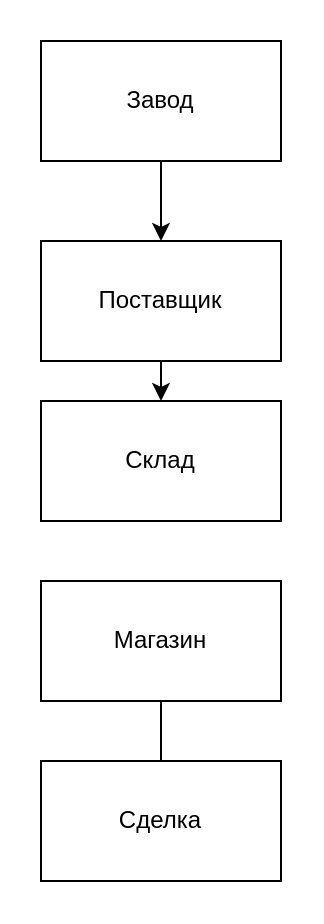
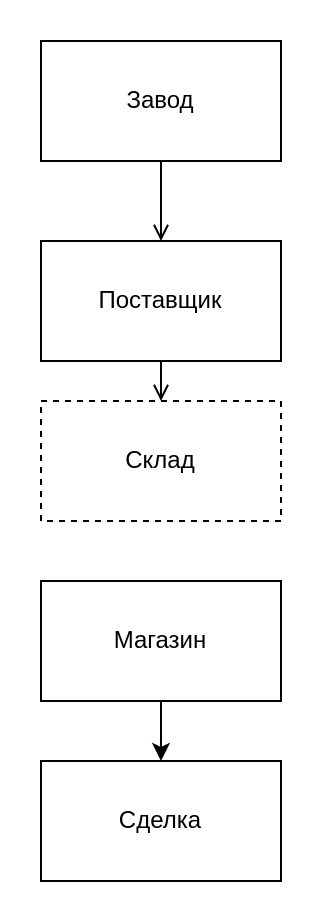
(161, 226) -> (161, 228)
(161, 386) -> (161, 389)
(161, 461) -> (161, 461)
(161, 751) -> (161, 746)
